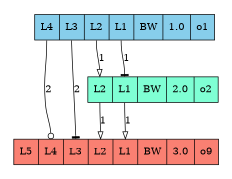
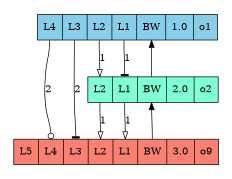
none -> (152, 62)
none -> (152, 124)
